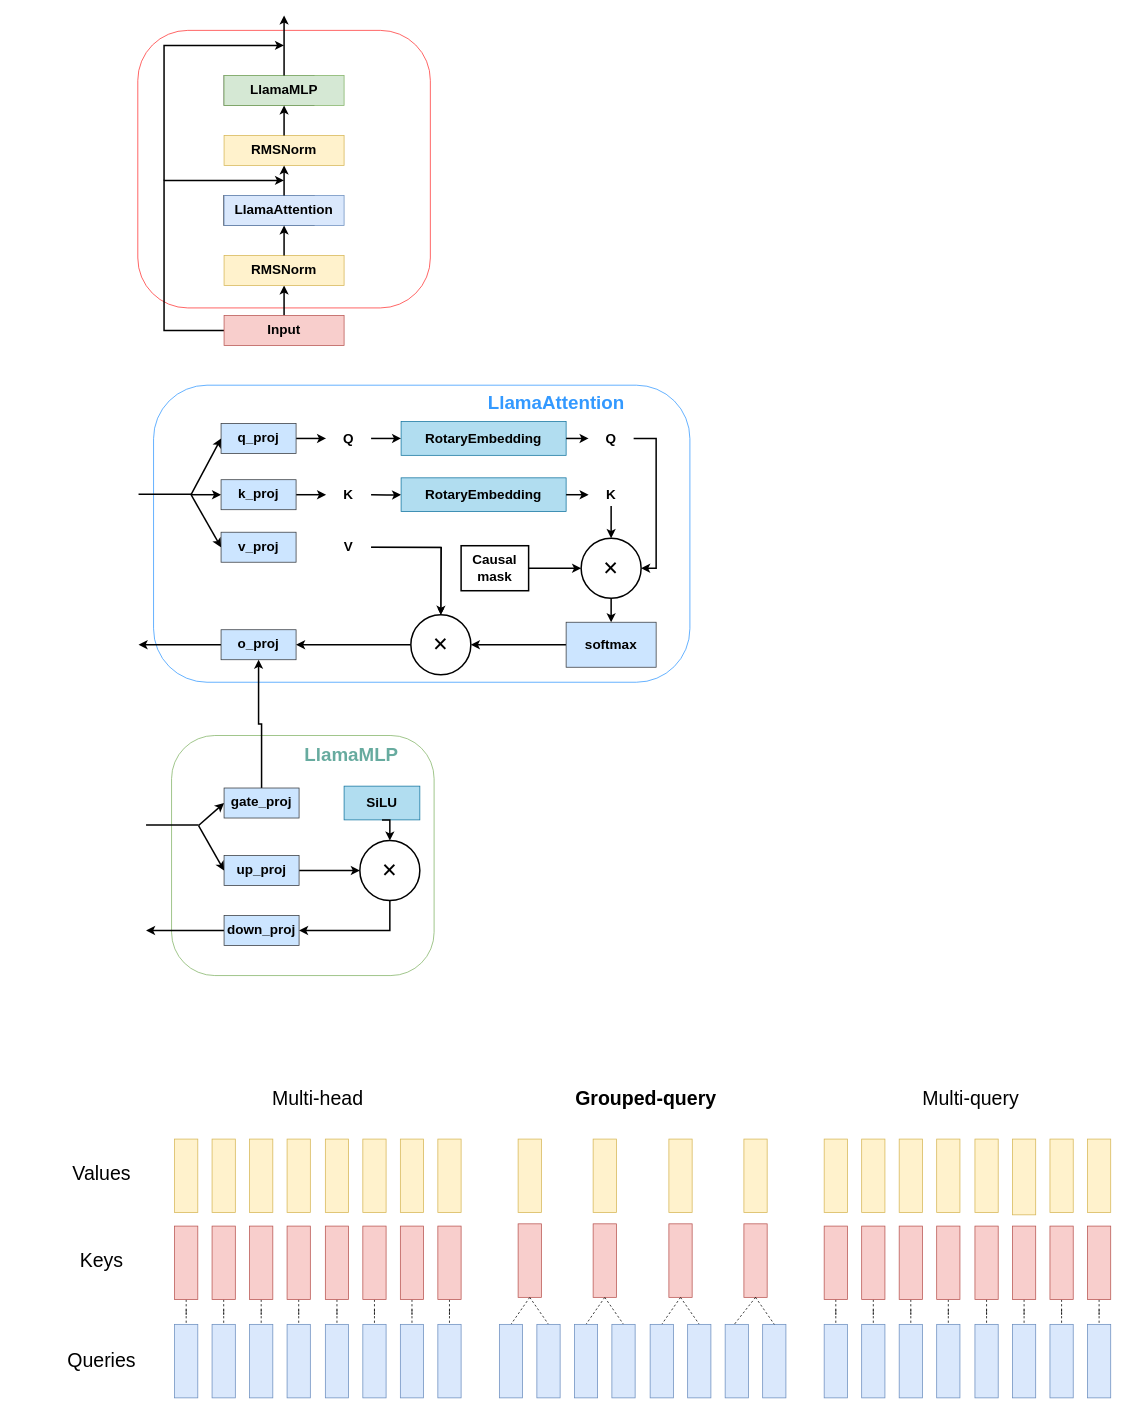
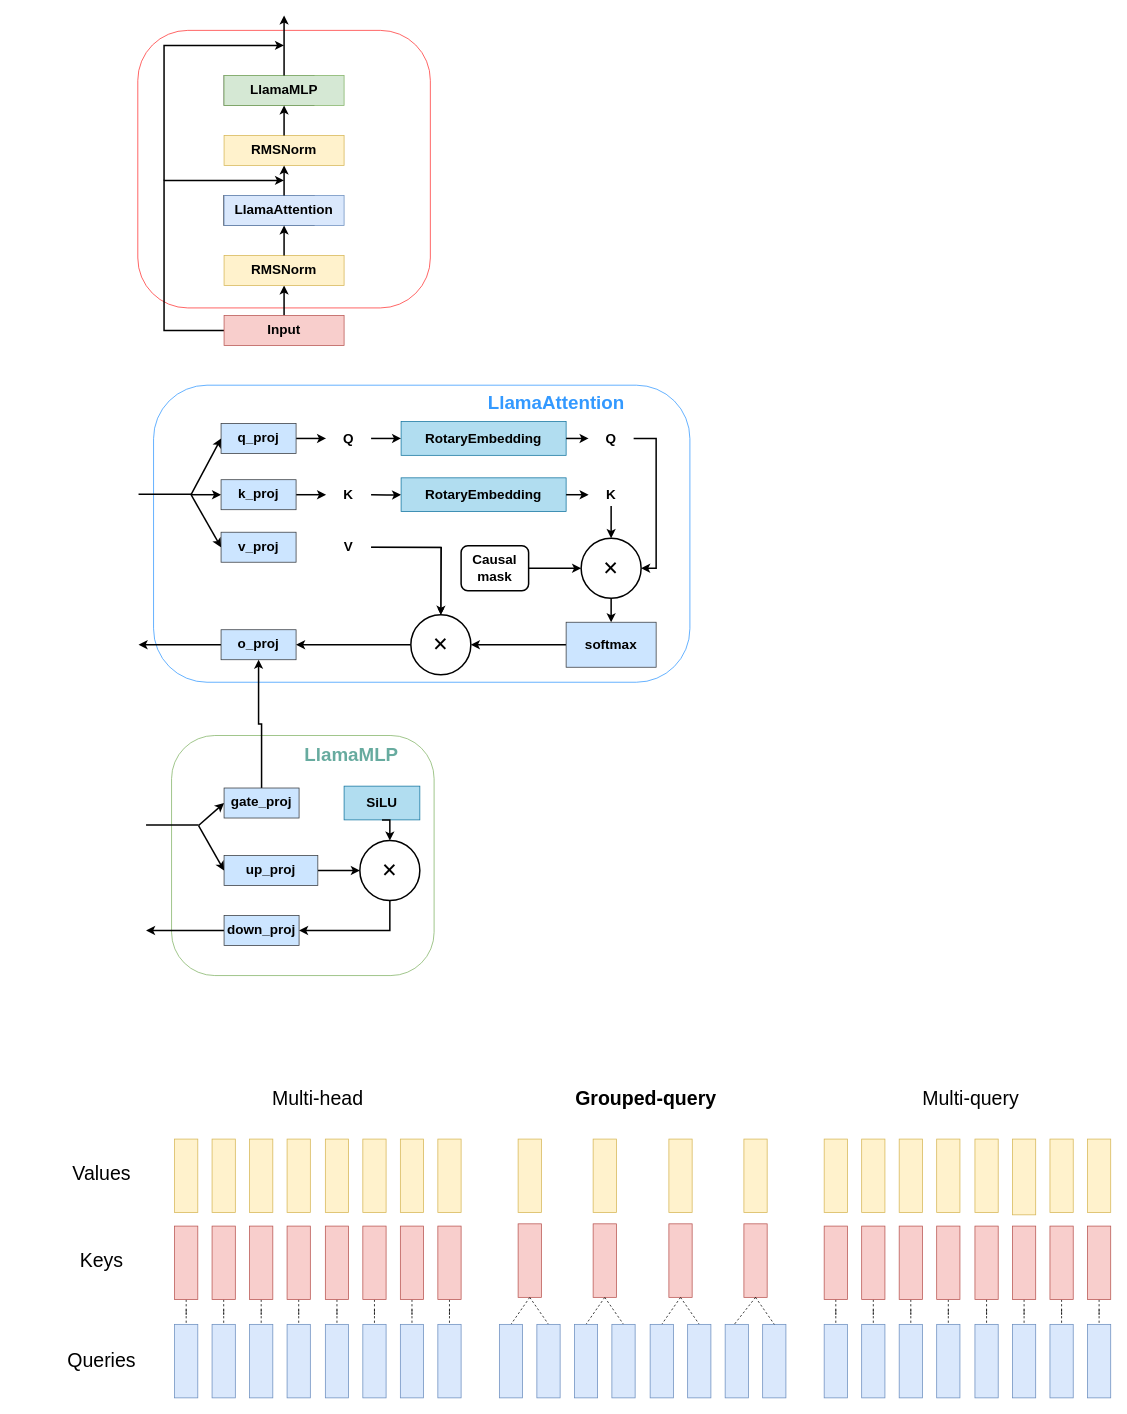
(495, 568) -> (495, 568)
(261, 870) -> (271, 870)
